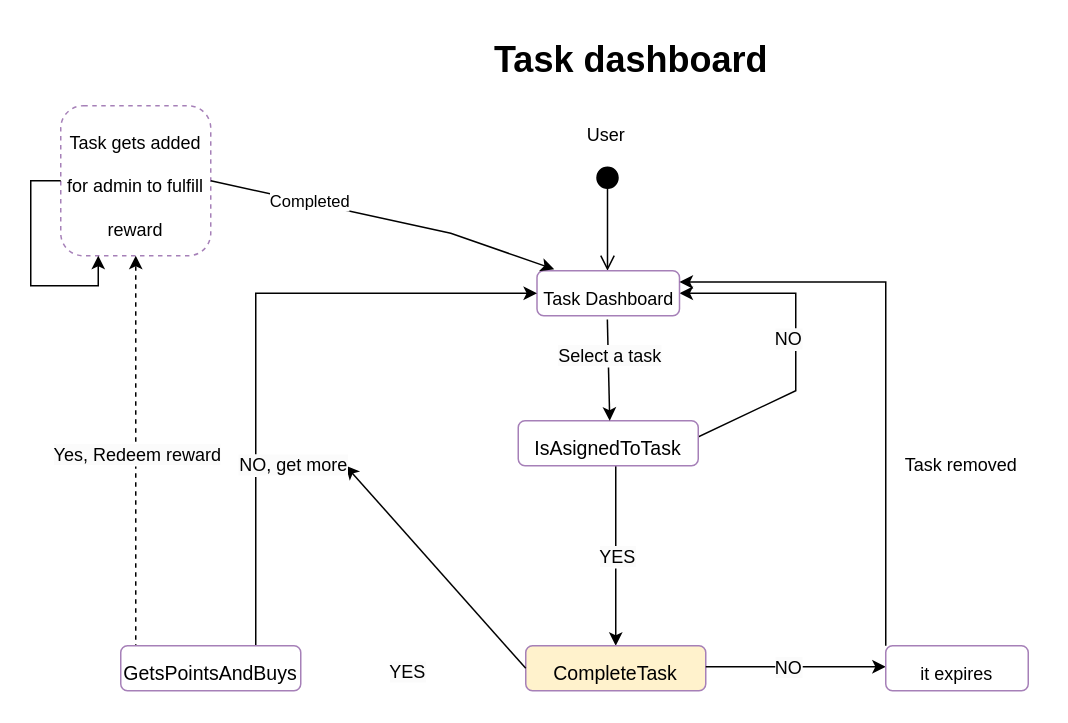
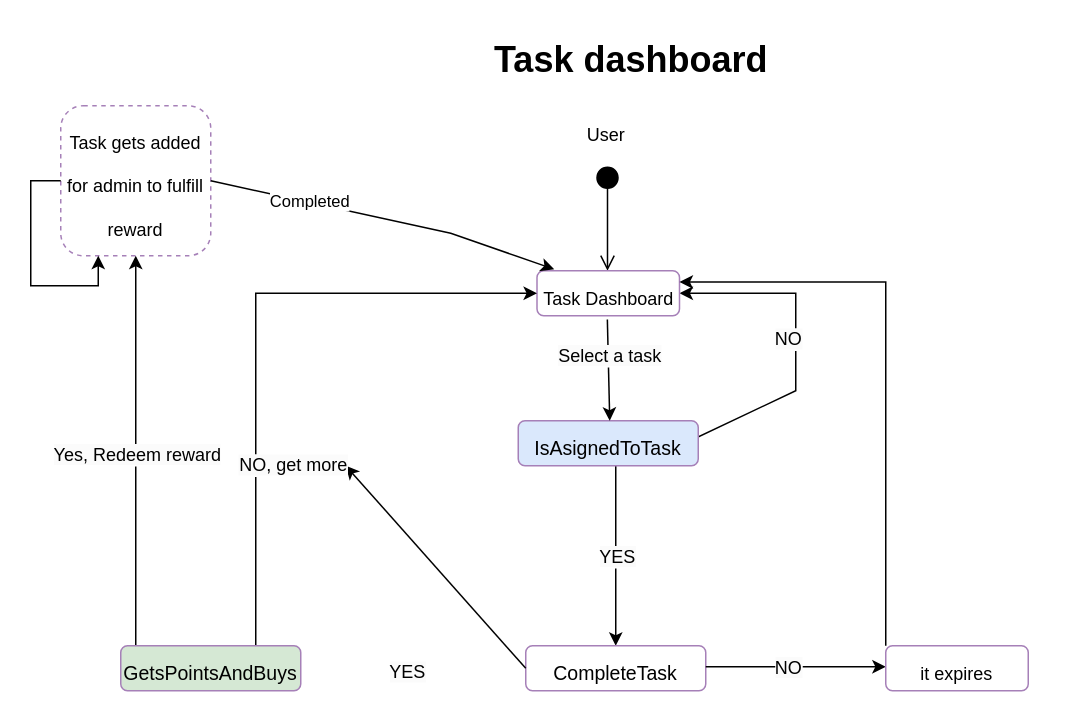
(608, 443) -> (608, 443)
(961, 466) -> none
(136, 557) -> (136, 557)
(211, 668) -> (211, 668)
(616, 668) -> (616, 668)
